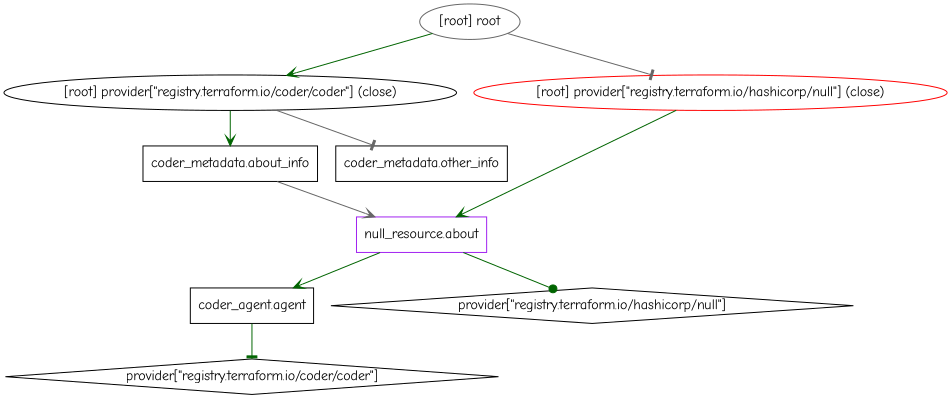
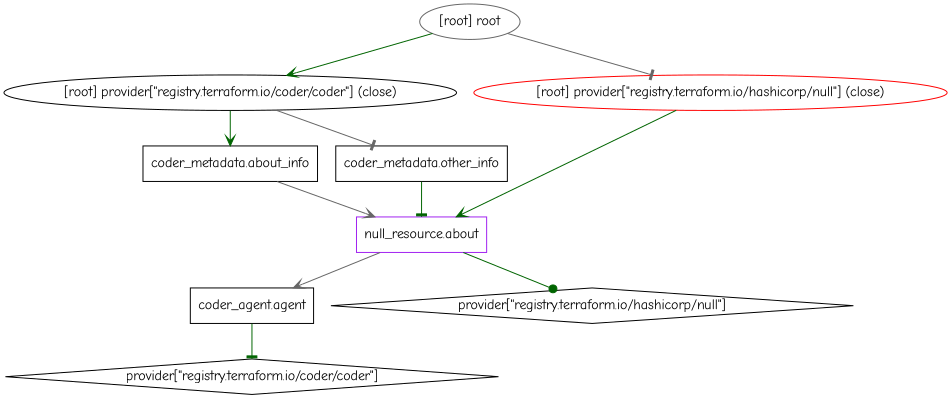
none -> (422, 197)
(341, 268) -> (341, 268)
